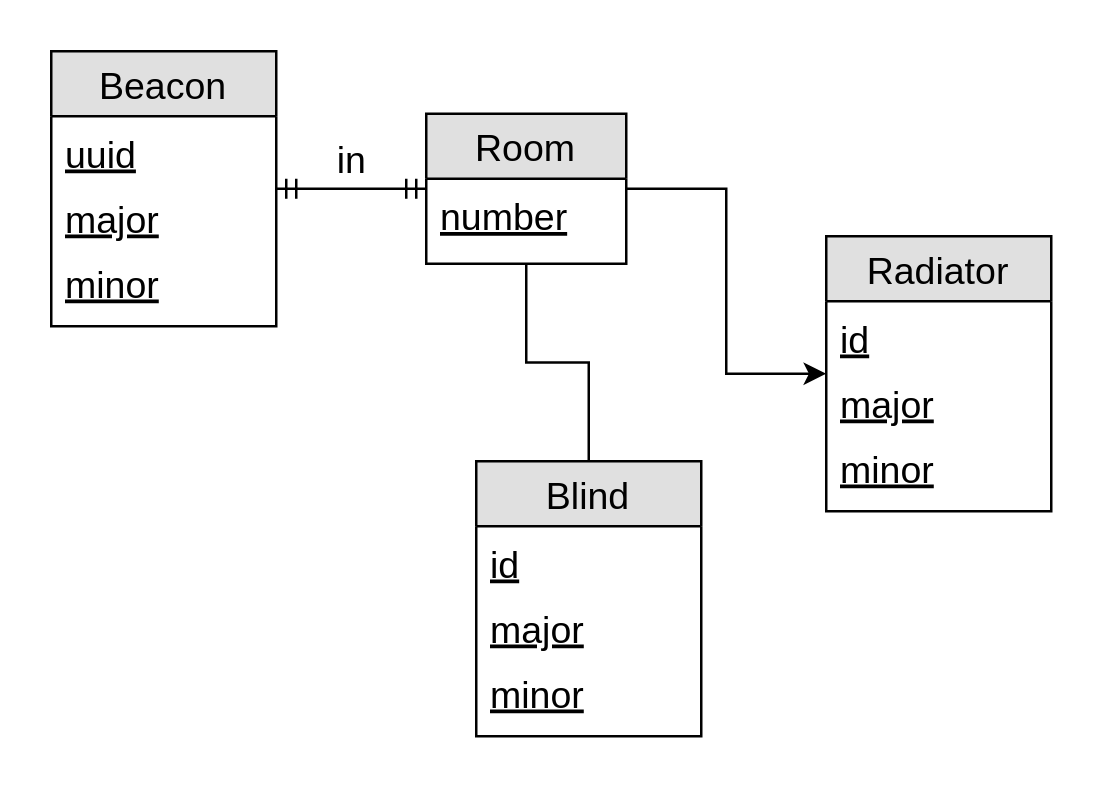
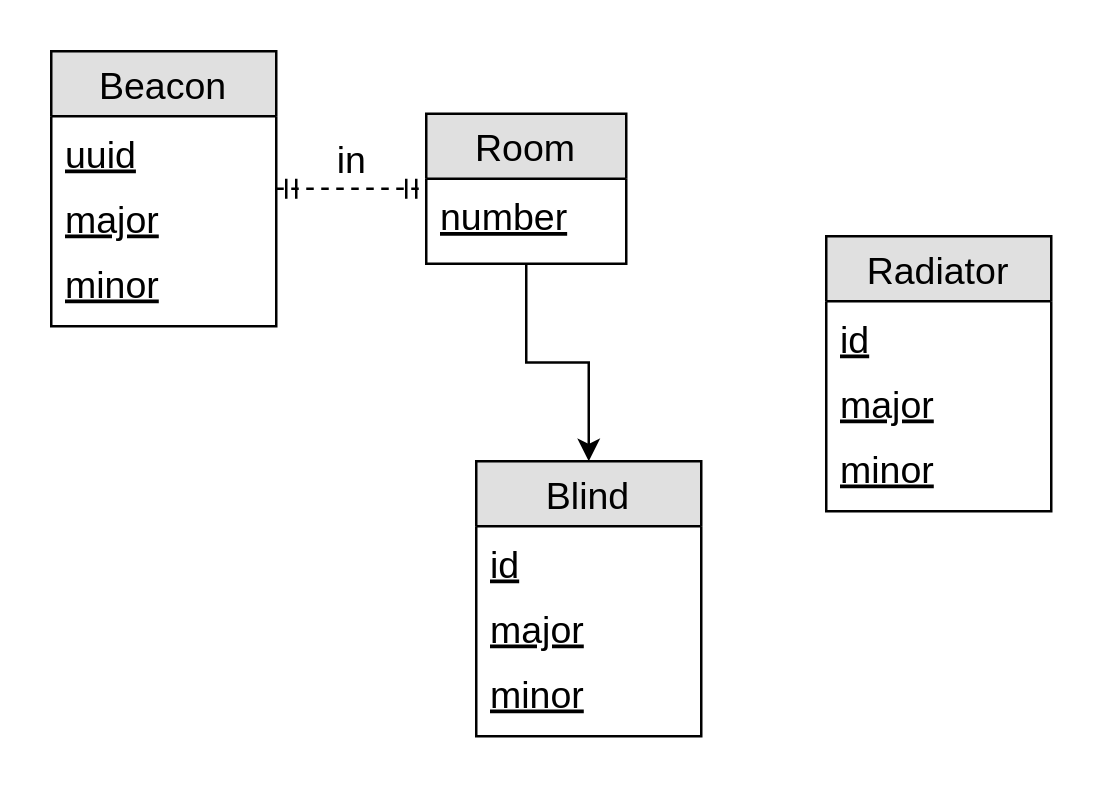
(352, 189) -> (352, 189)
(726, 273) -> none
(589, 450) -> (589, 443)
